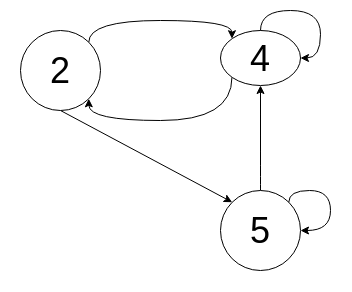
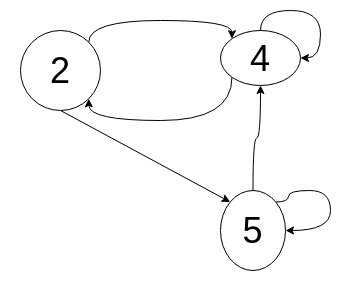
(261, 231) -> (253, 231)
